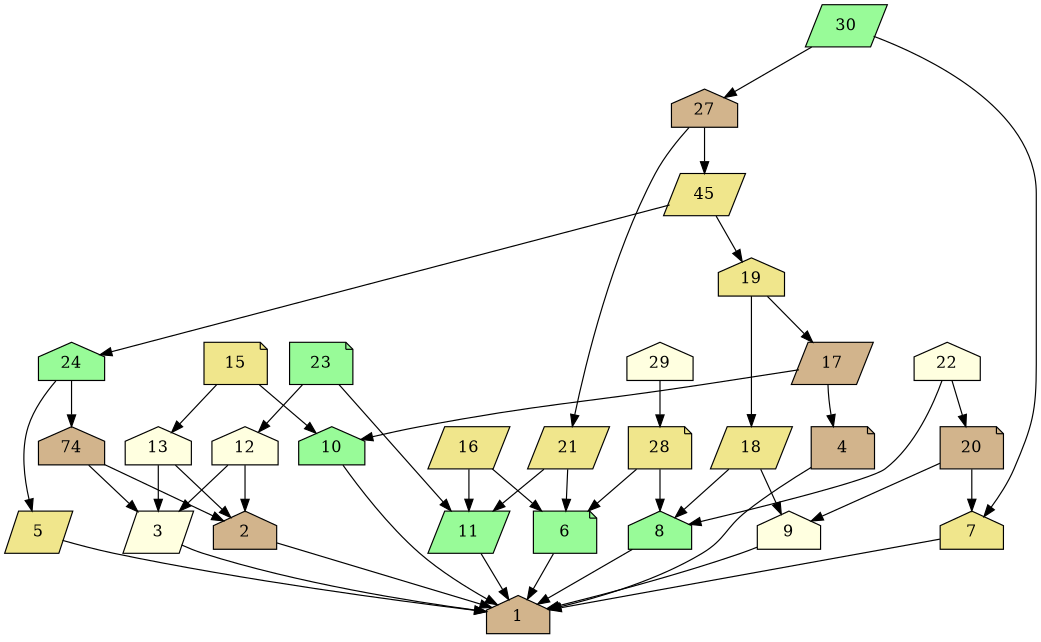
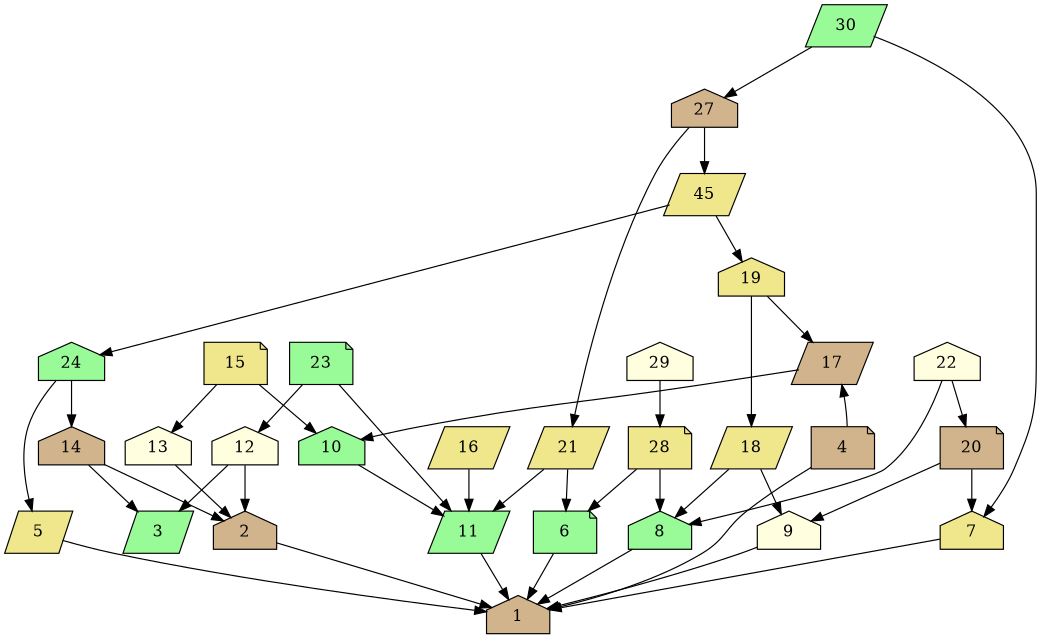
(829, 400) -> (846, 412)
(72, 448) -> (72, 448)
(158, 482) -> none
(512, 486) -> none
(158, 532) -> (158, 532)
(407, 541) -> (396, 487)
(297, 578) -> none
